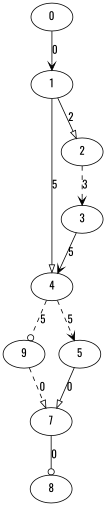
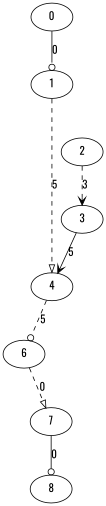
(52, 47) -> (52, 47)
(65, 115) -> none
(52, 182) -> (52, 182)
(24, 354) -> (24, 354)
(80, 354) -> none
